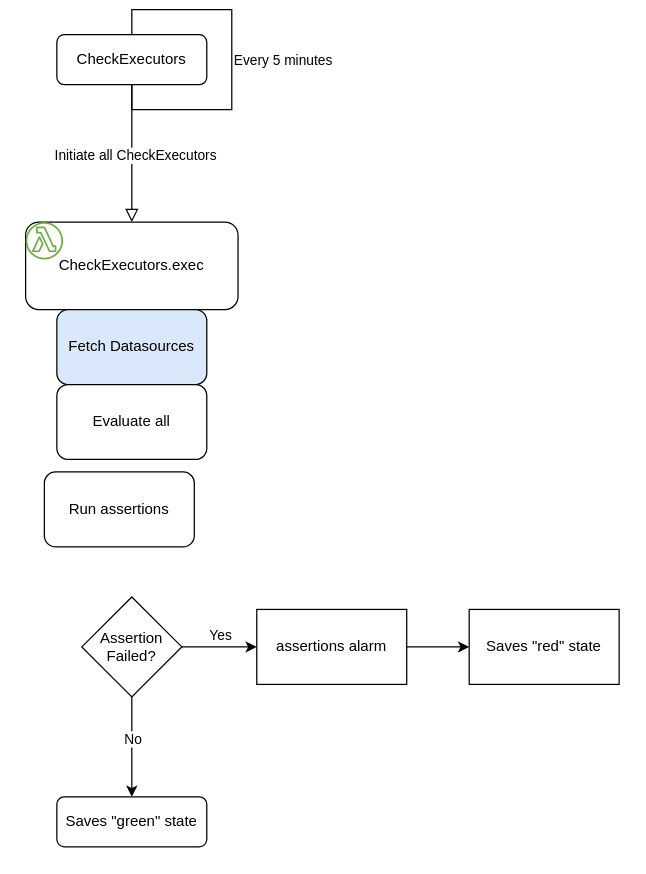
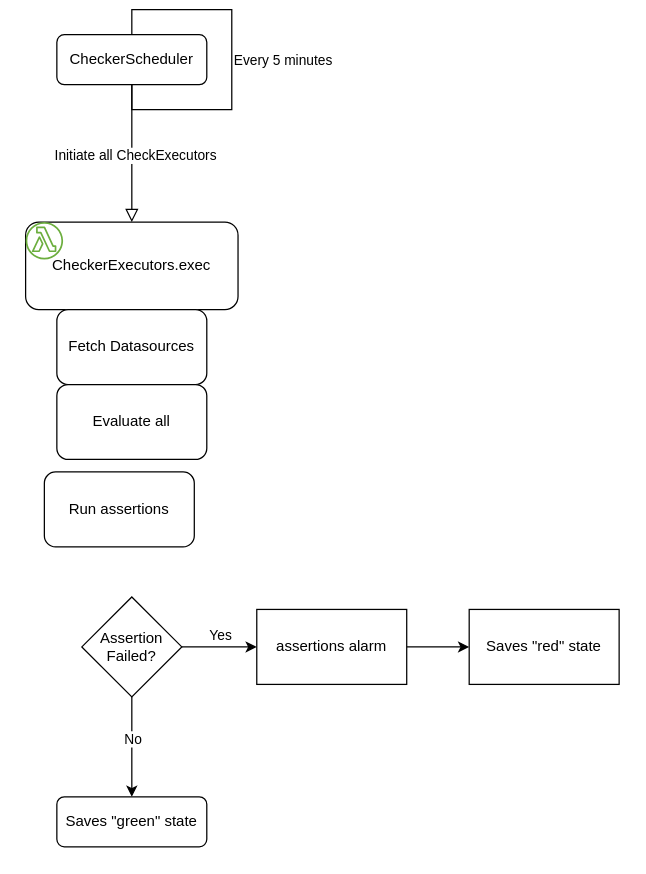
(132, 59) -> (132, 59)
(132, 266) -> (132, 266)
(132, 347) -> (132, 347)
